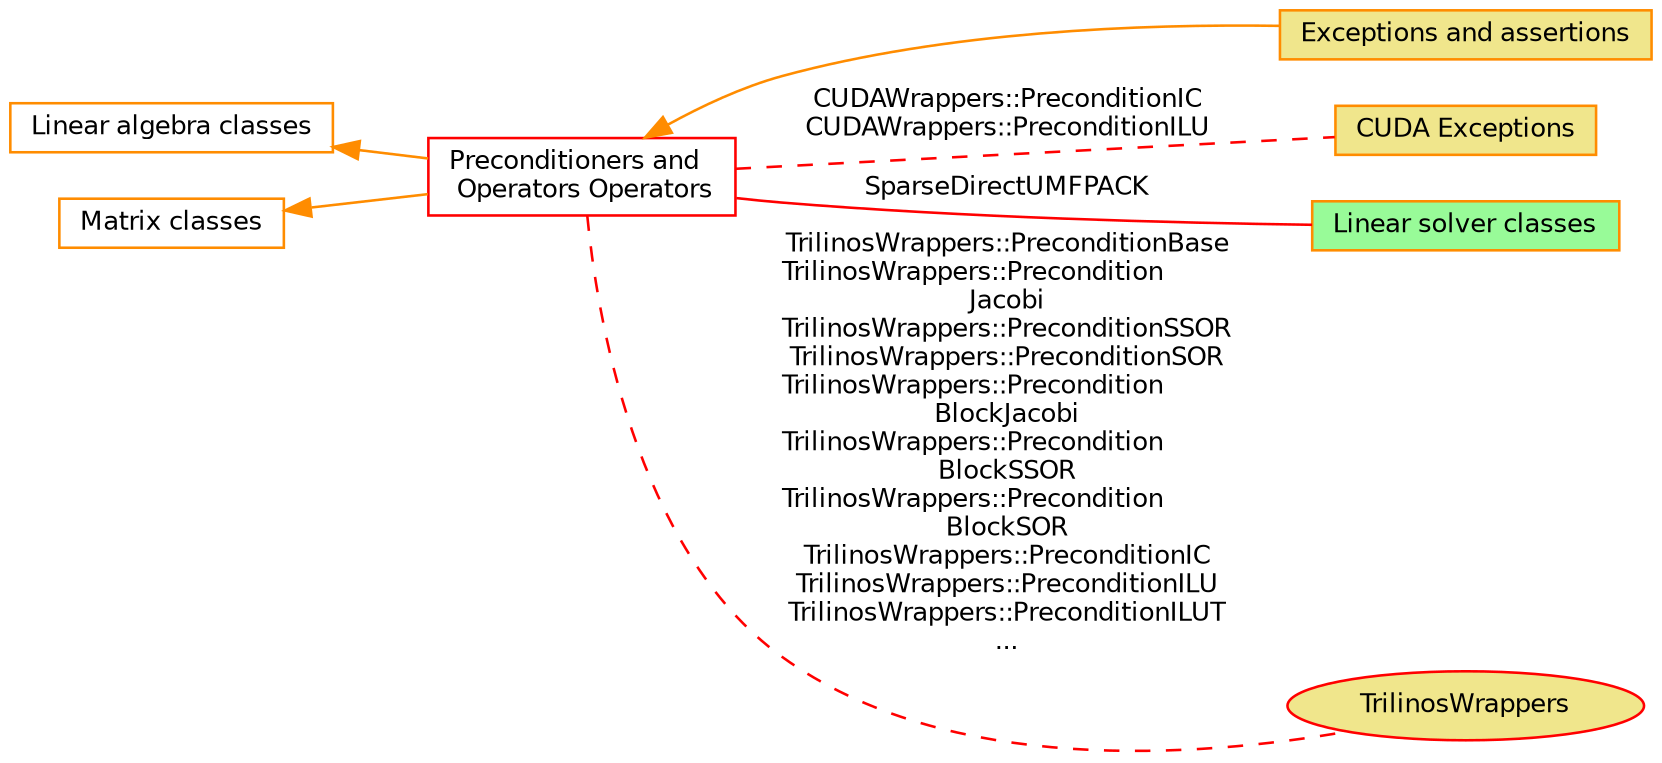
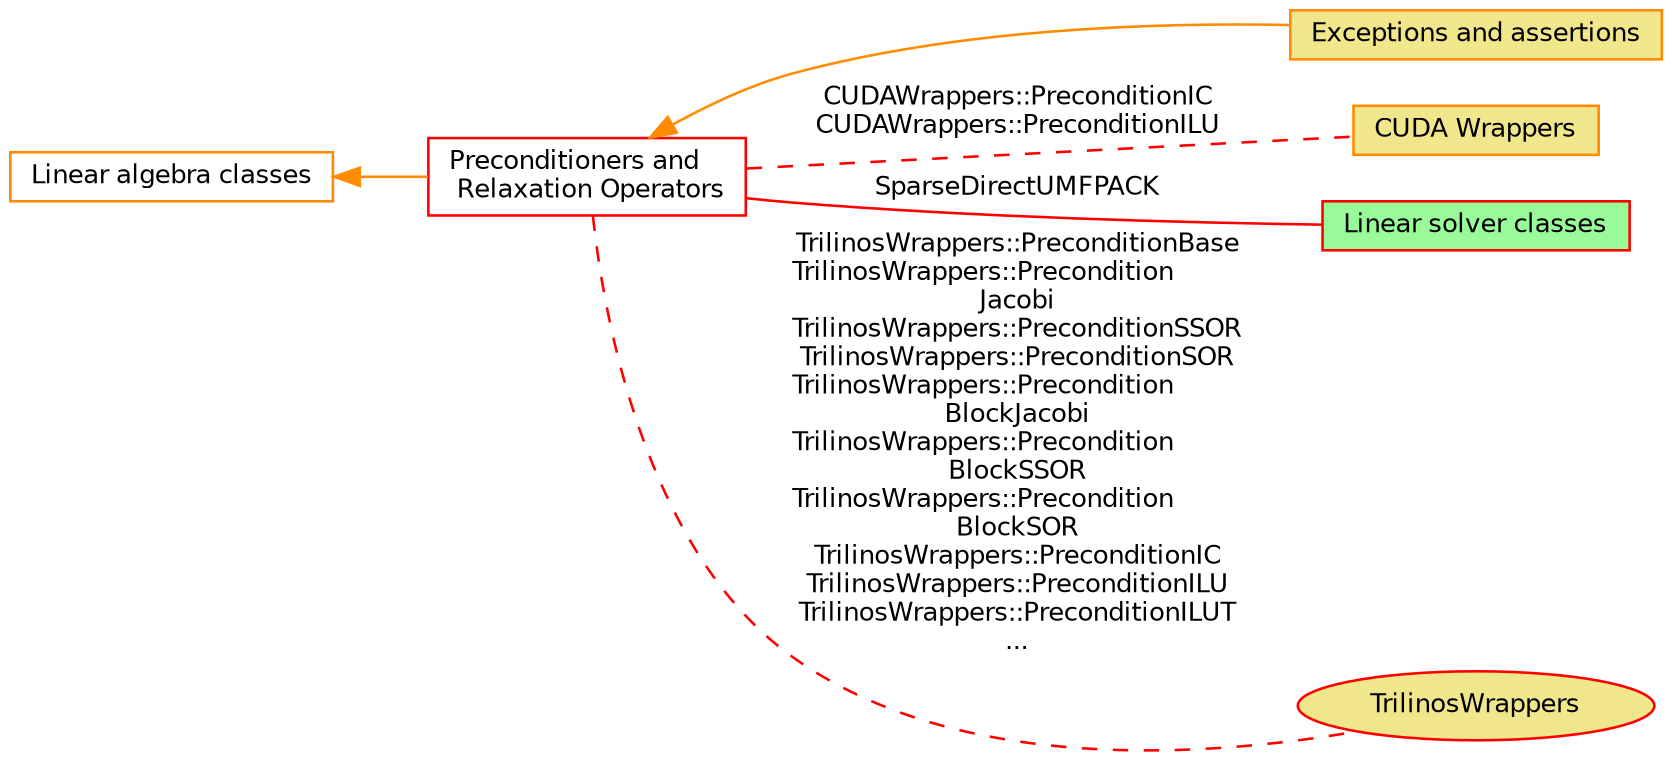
(1466, 130) -> (1476, 130)
(582, 177) -> (587, 177)
(172, 223) -> none
(1466, 226) -> (1476, 226)
